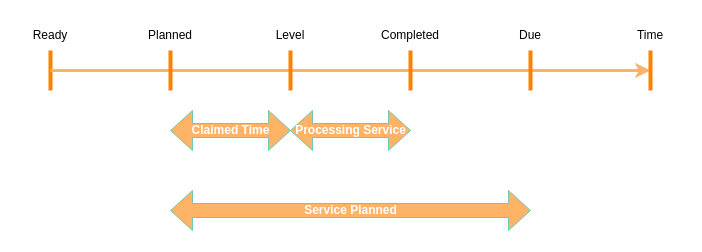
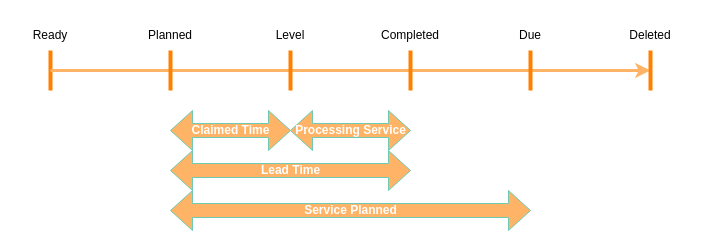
(651, 36) -> (651, 36)
none -> (291, 171)
